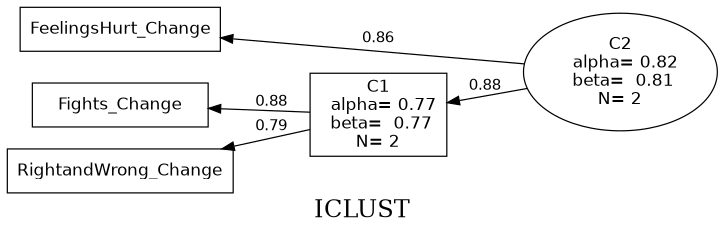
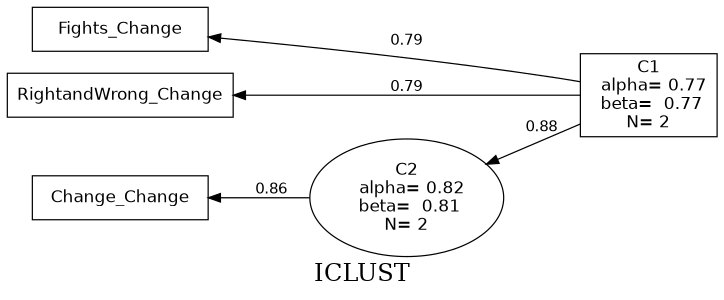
(120, 29) -> (120, 198)
(493, 94) -> (539, 142)
(272, 102) -> (407, 41)
